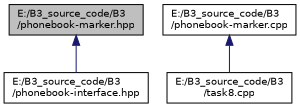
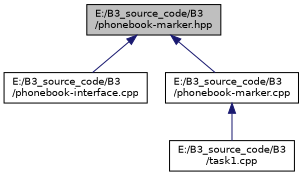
none -> (197, 57)
(76, 88) -> (76, 88)
(229, 88) -> (232, 156)
